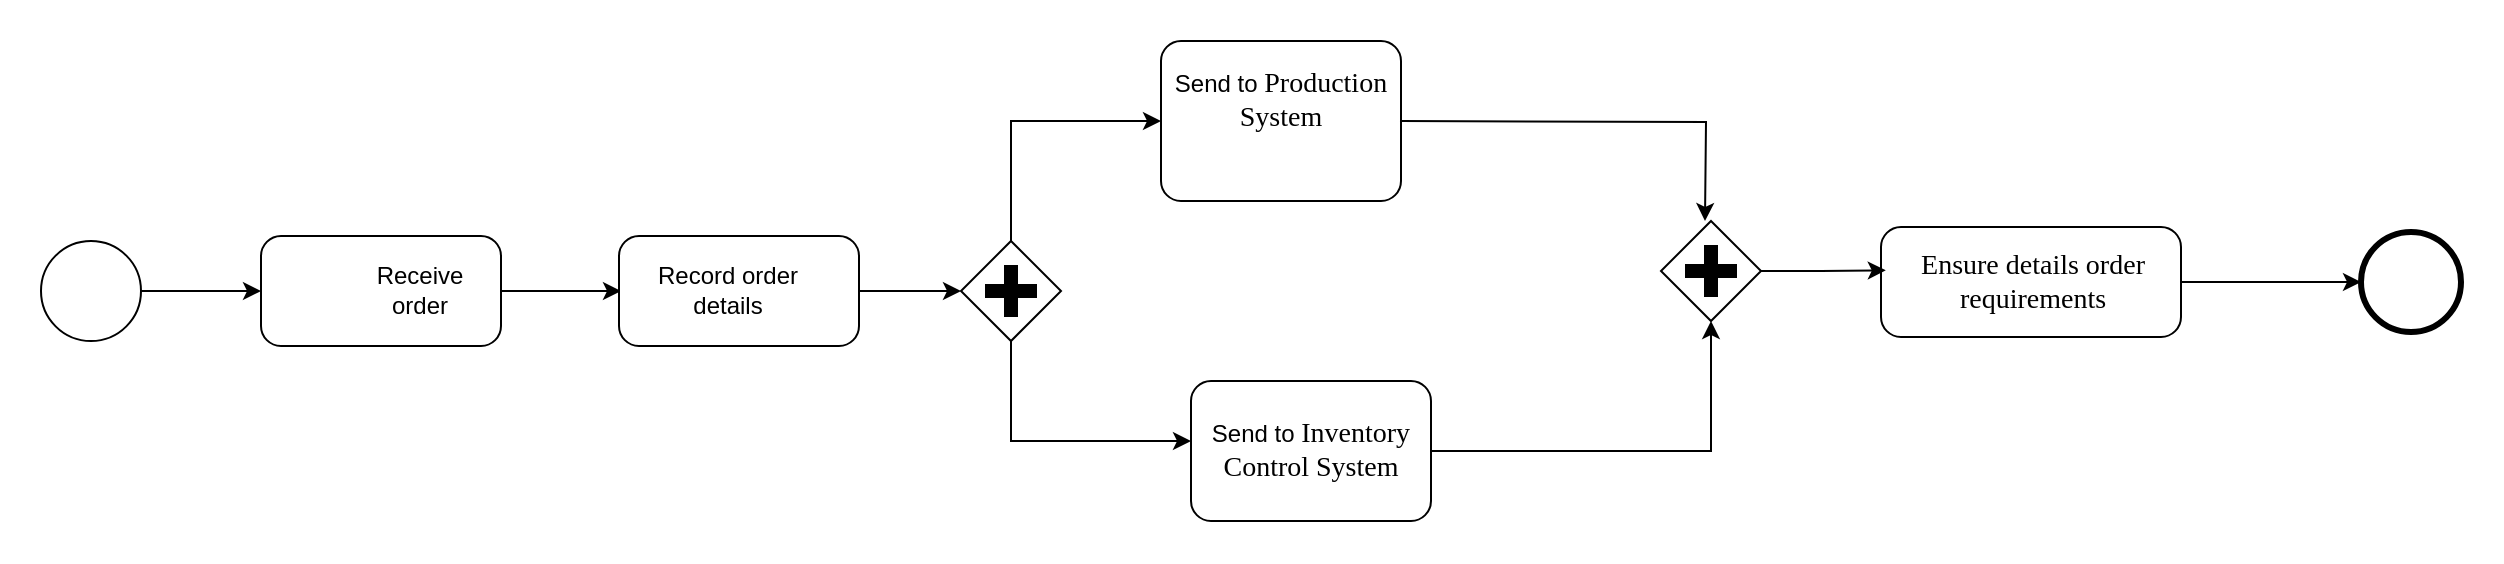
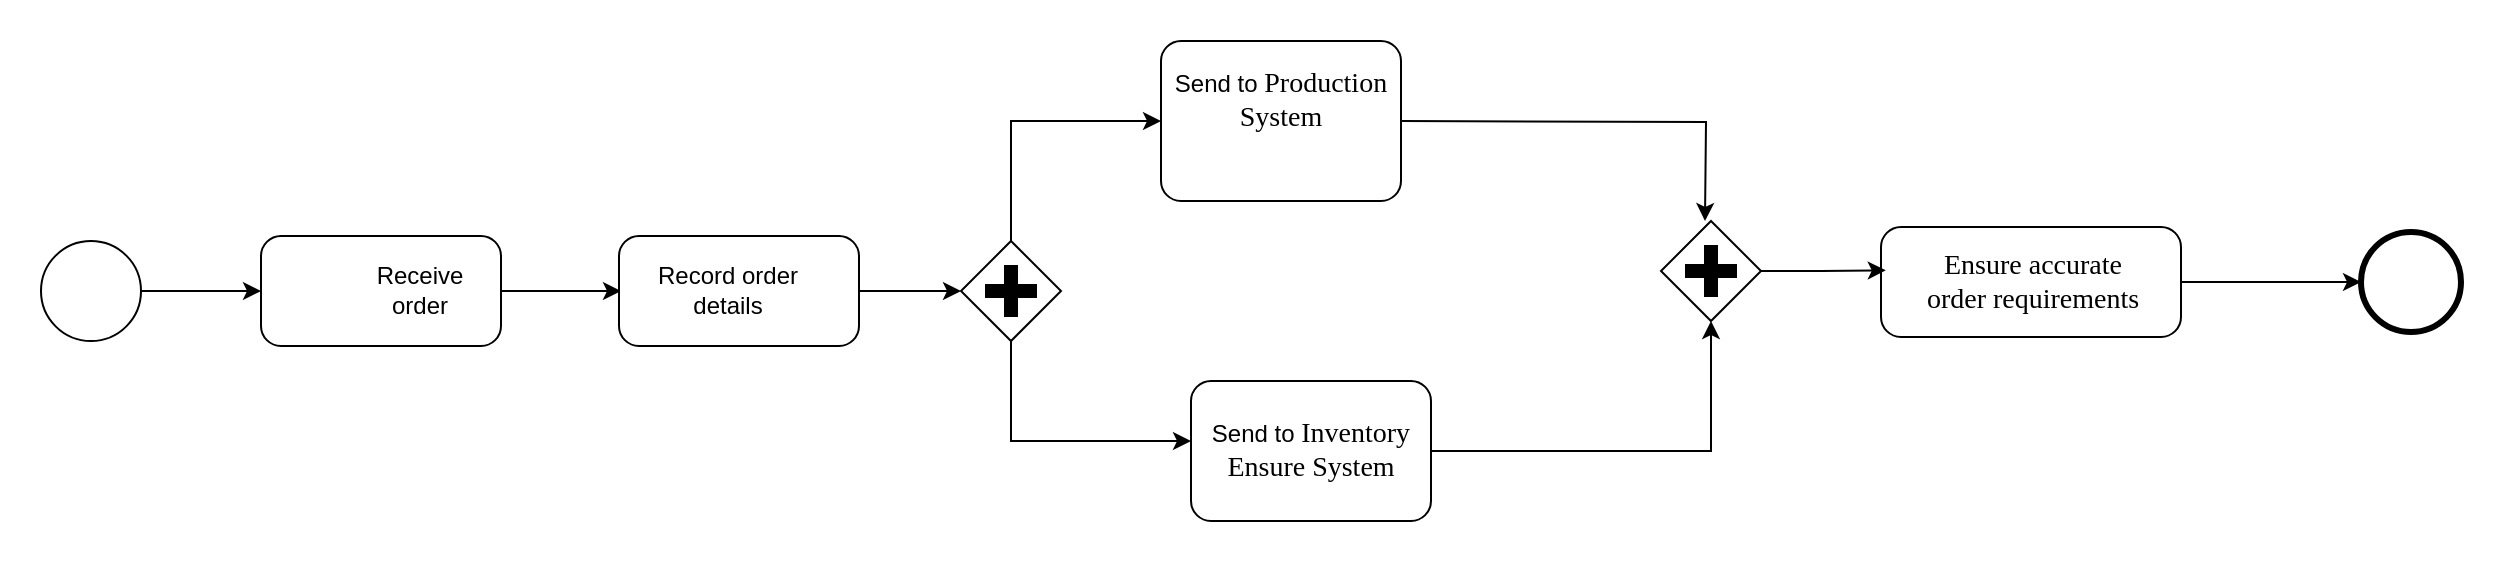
(2034, 283) -> (2034, 283)
(1312, 451) -> (1312, 451)
